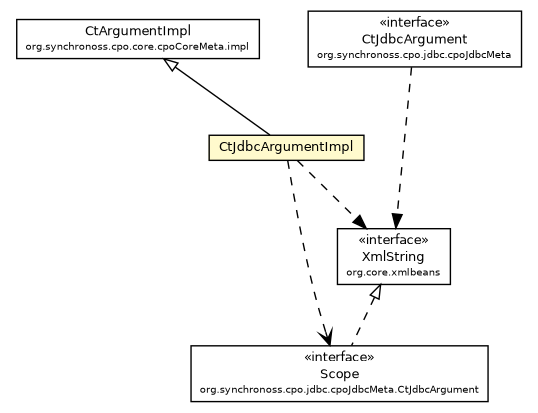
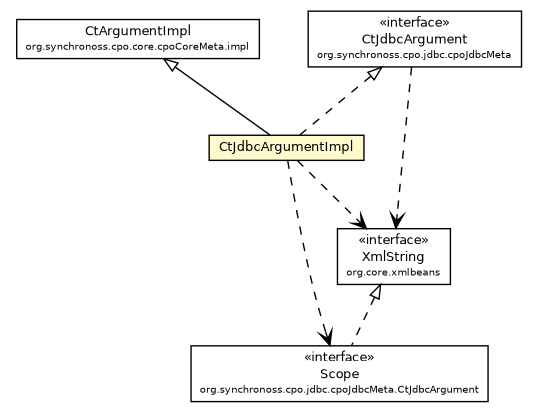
none -> (335, 106)
(404, 141) -> (404, 141)
(327, 189) -> (327, 189)
